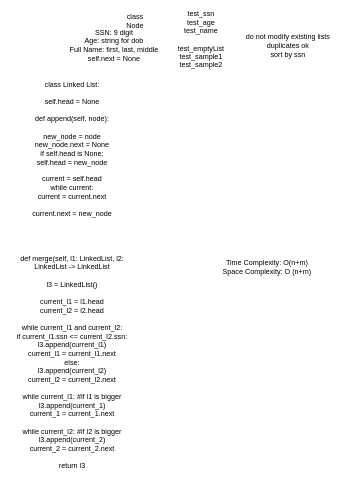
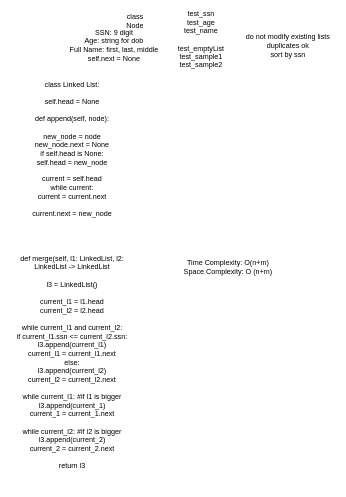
(267, 267) -> (228, 267)
